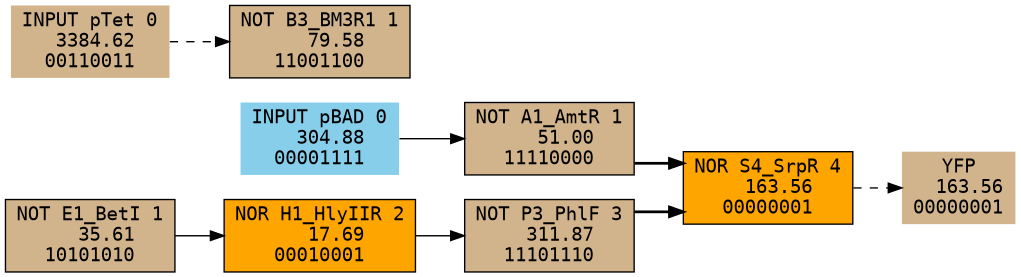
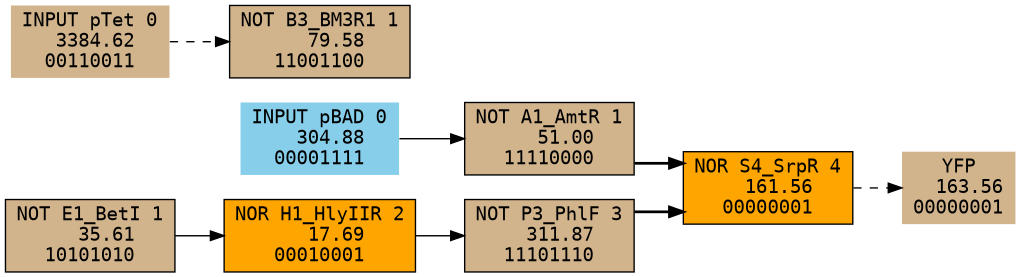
(768, 188) -> (768, 188)
